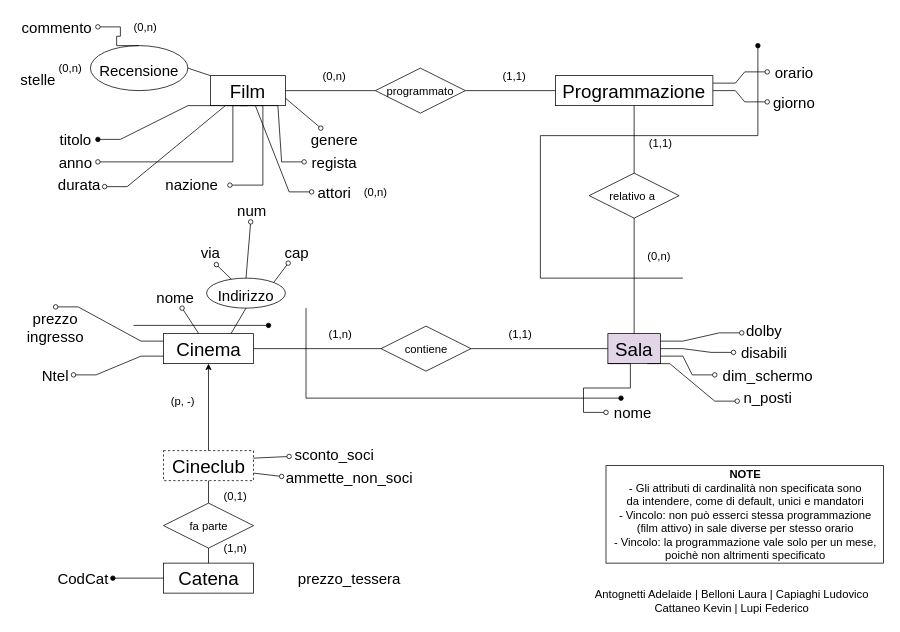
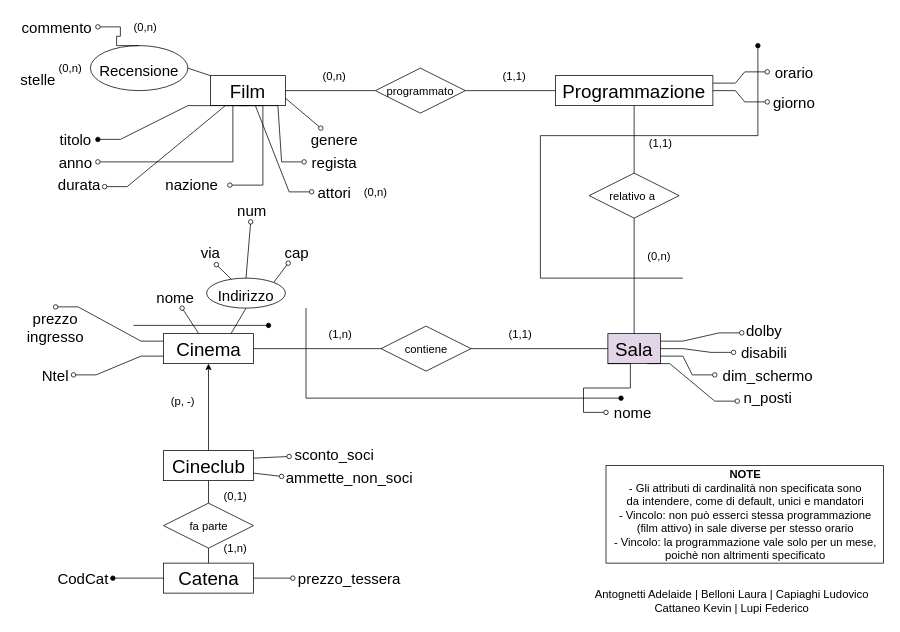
(209, 465) -> (209, 465)
none -> (272, 578)
